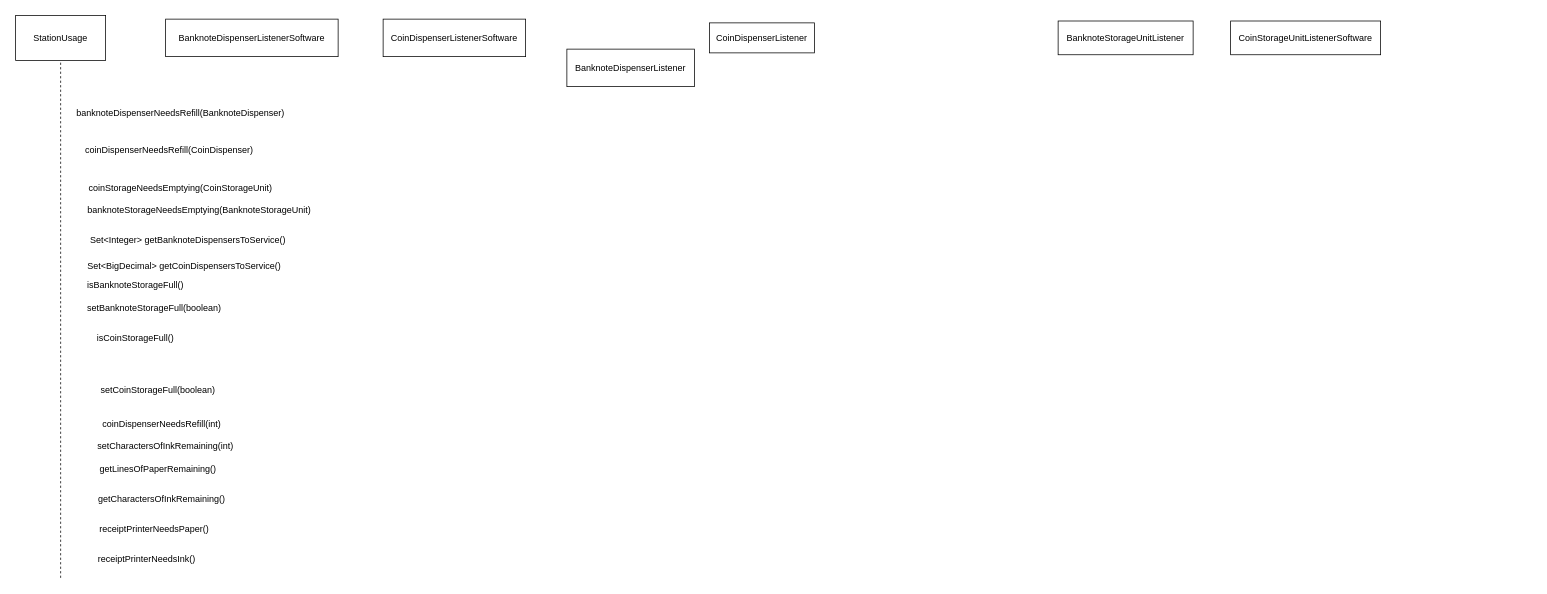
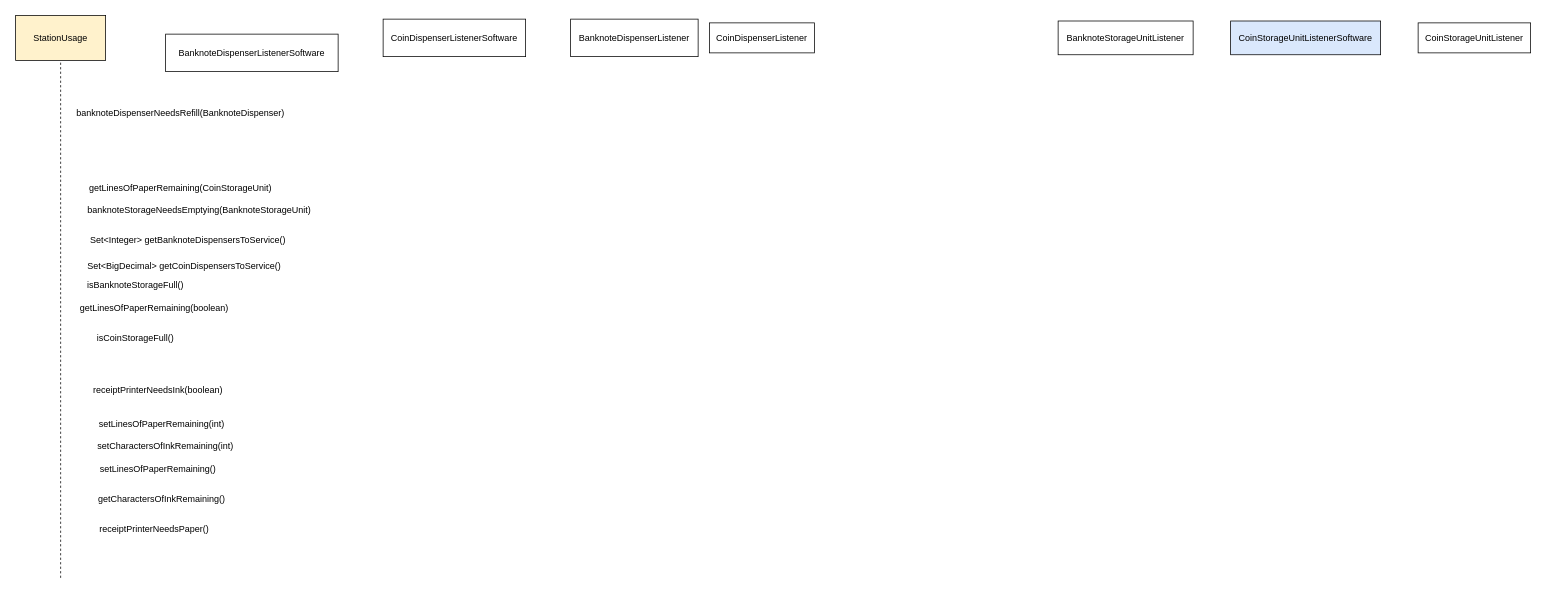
(60, 38) -> (60, 38)
(252, 38) -> (252, 53)
(1305, 38) -> (1305, 38)
none -> (1474, 38)
(630, 68) -> (634, 38)
(169, 150) -> none
(180, 188) -> (180, 188)
(154, 308) -> (154, 308)
(158, 390) -> (158, 390)
(162, 424) -> (162, 424)
(158, 469) -> (158, 469)
(147, 559) -> none
